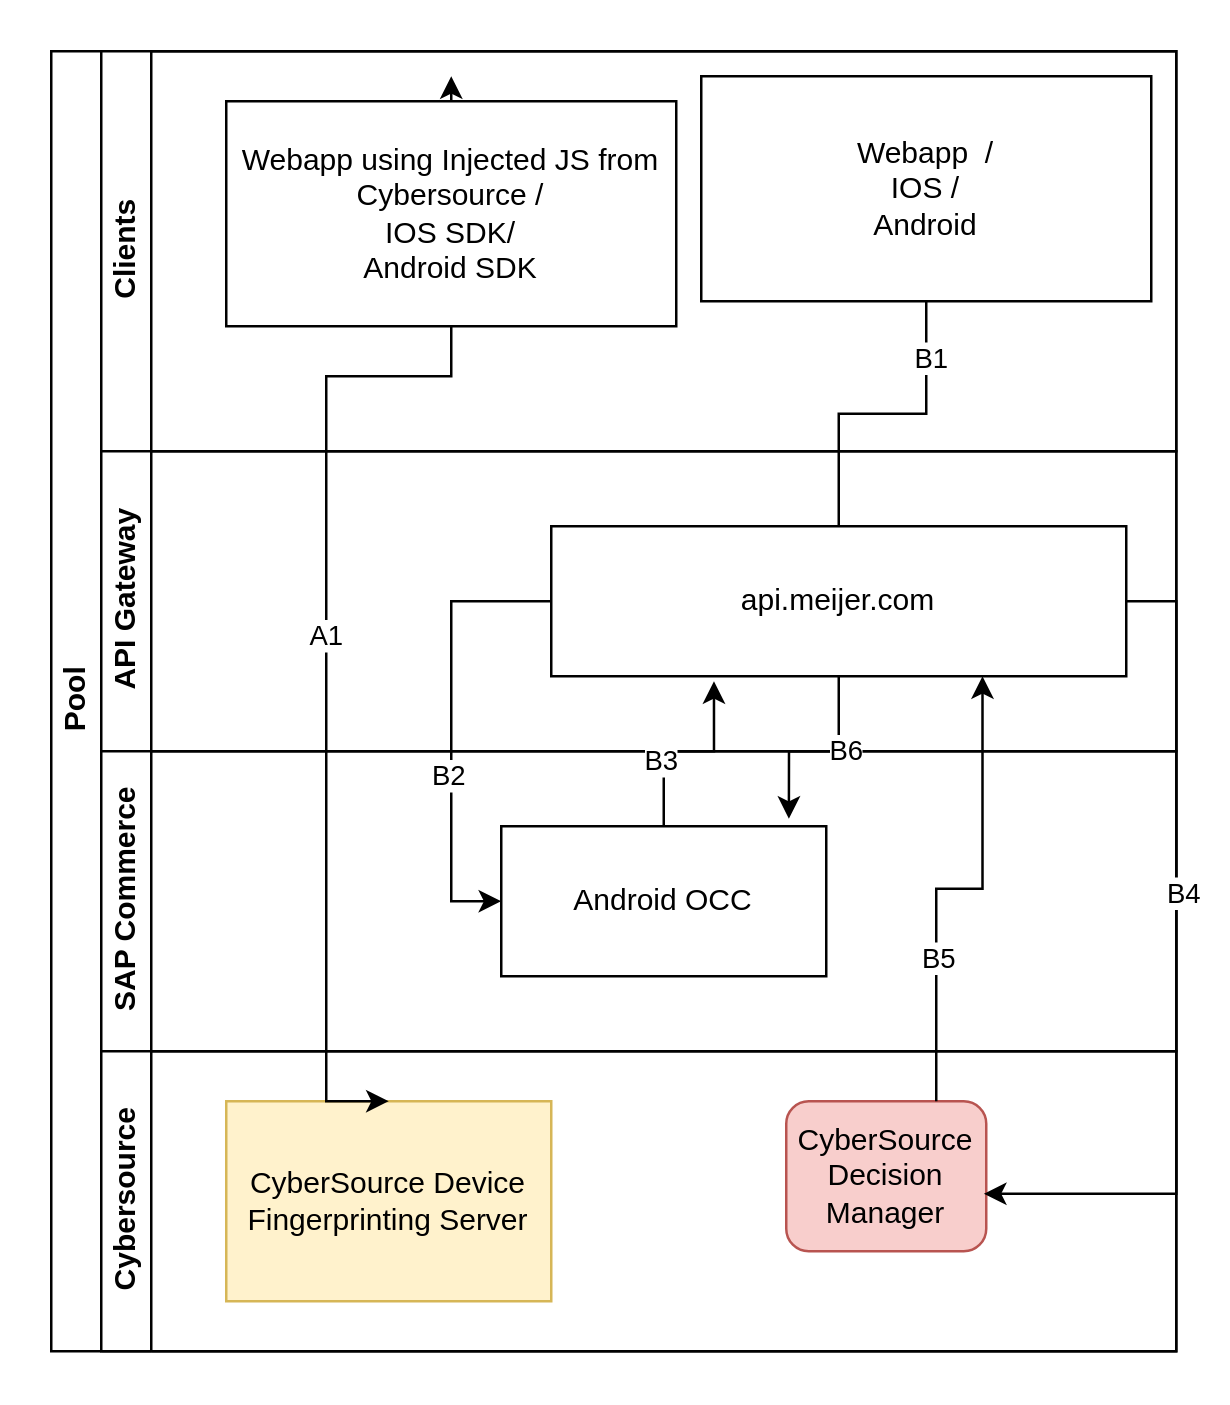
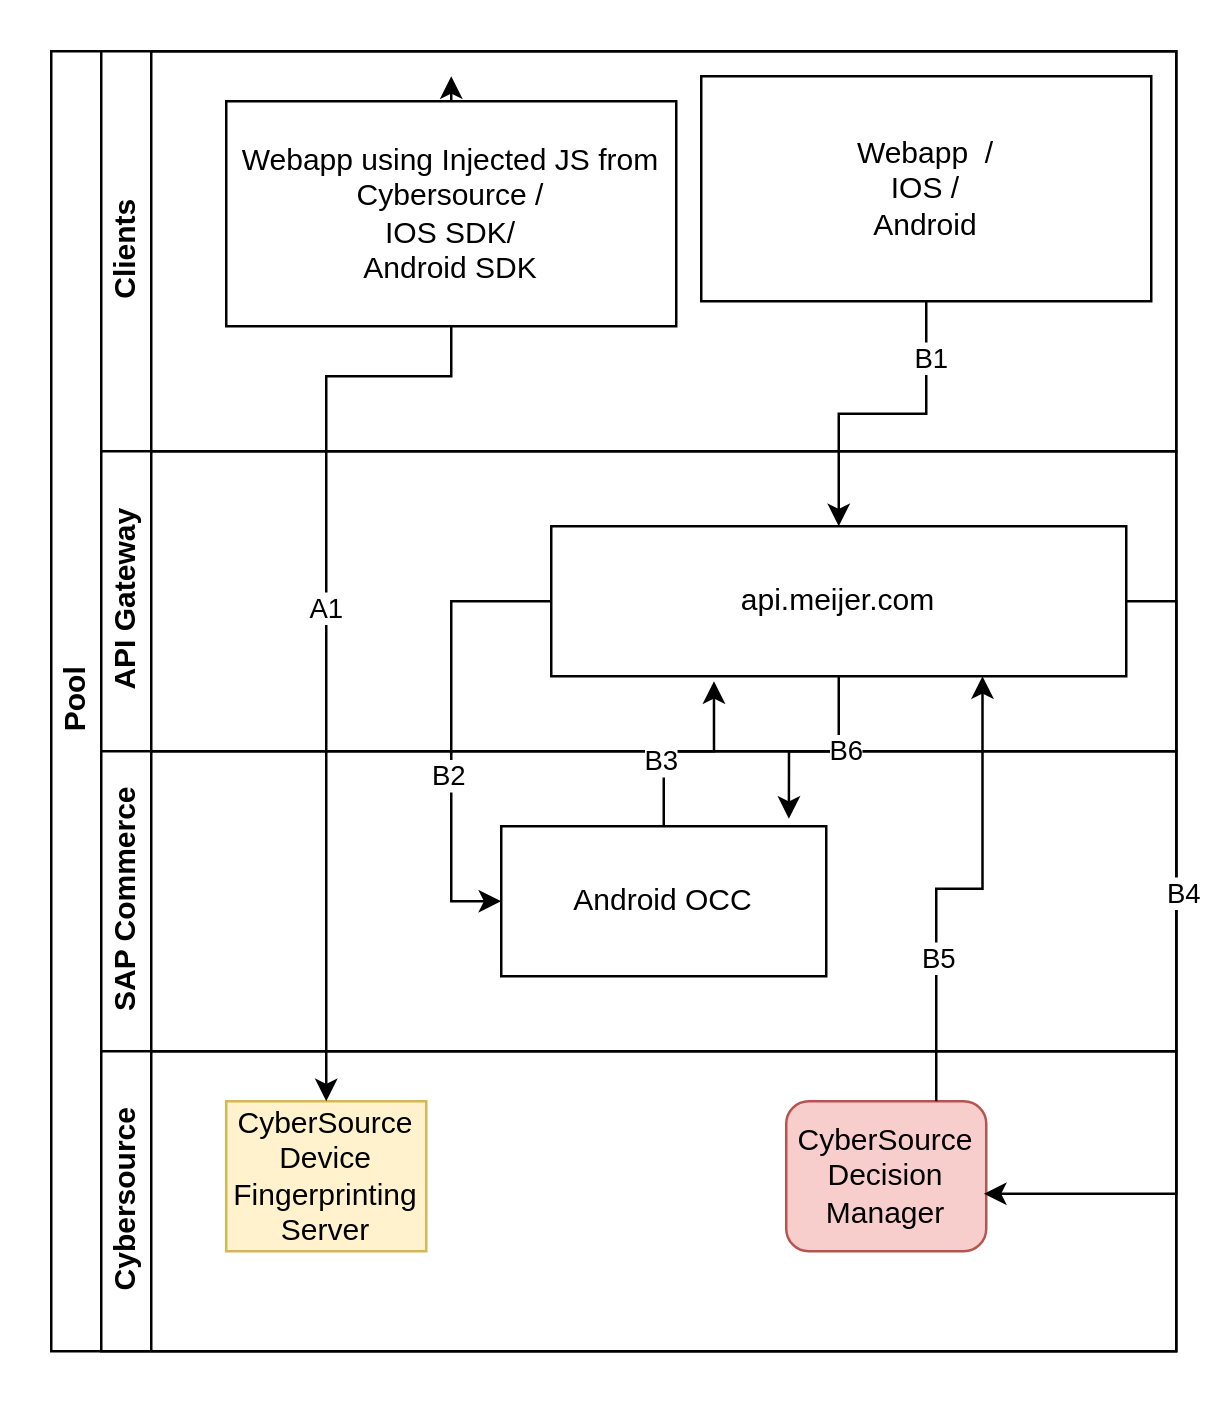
(839, 515) -> (839, 508)
(389, 1201) -> (326, 1176)
